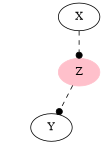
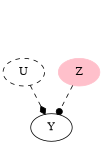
(79, 17) -> none
none -> (24, 72)
